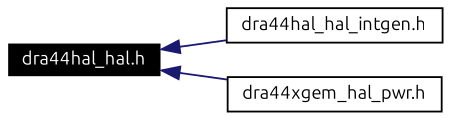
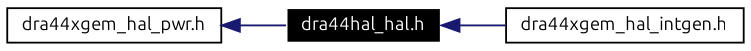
(335, 25) -> (625, 25)
(204, 76) -> (263, 25)
